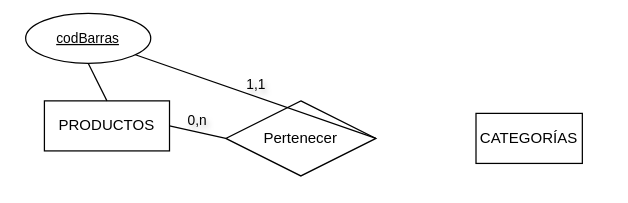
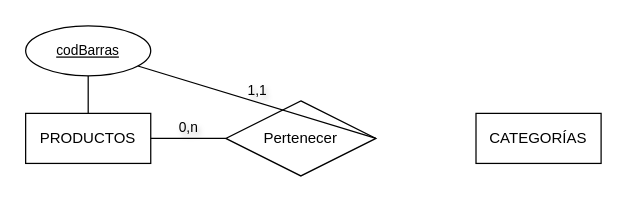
(88, 38) -> (88, 51)
(107, 126) -> (88, 138)
(529, 138) -> (538, 138)
